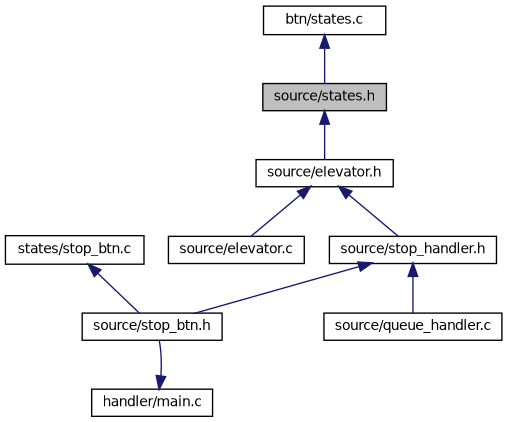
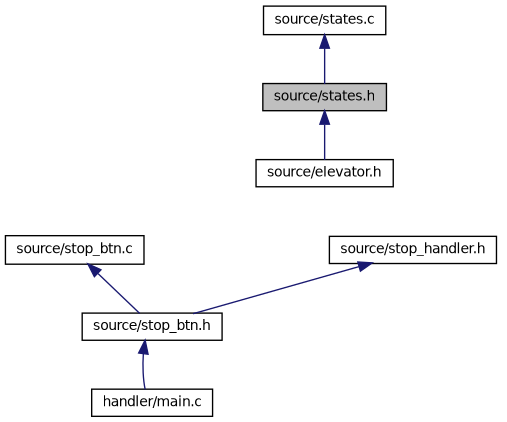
(325, 20) -> (325, 20)
(374, 216) -> none
(75, 250) -> (75, 250)
(236, 250) -> none
(413, 327) -> none
(161, 358) -> (143, 372)
